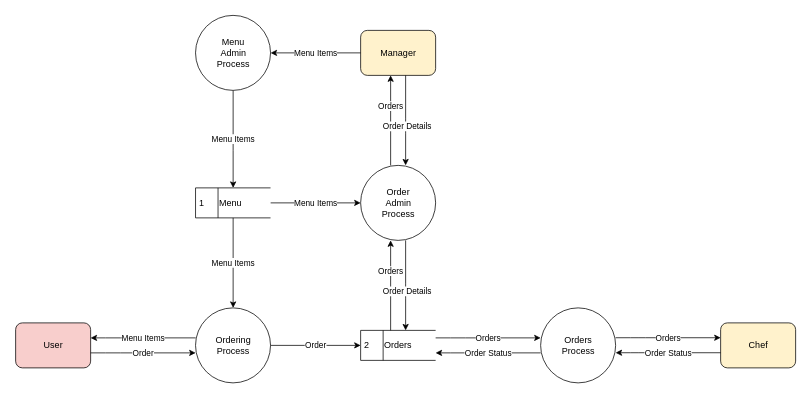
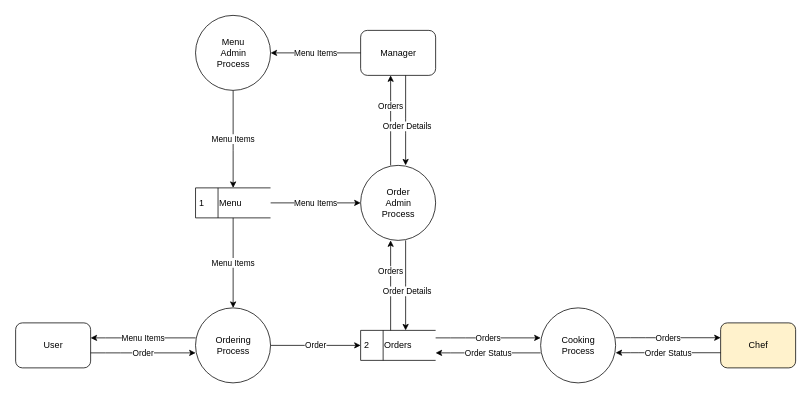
(398, 53) -> (398, 53)
(53, 345) -> (53, 345)
(578, 345) -> (578, 345)
